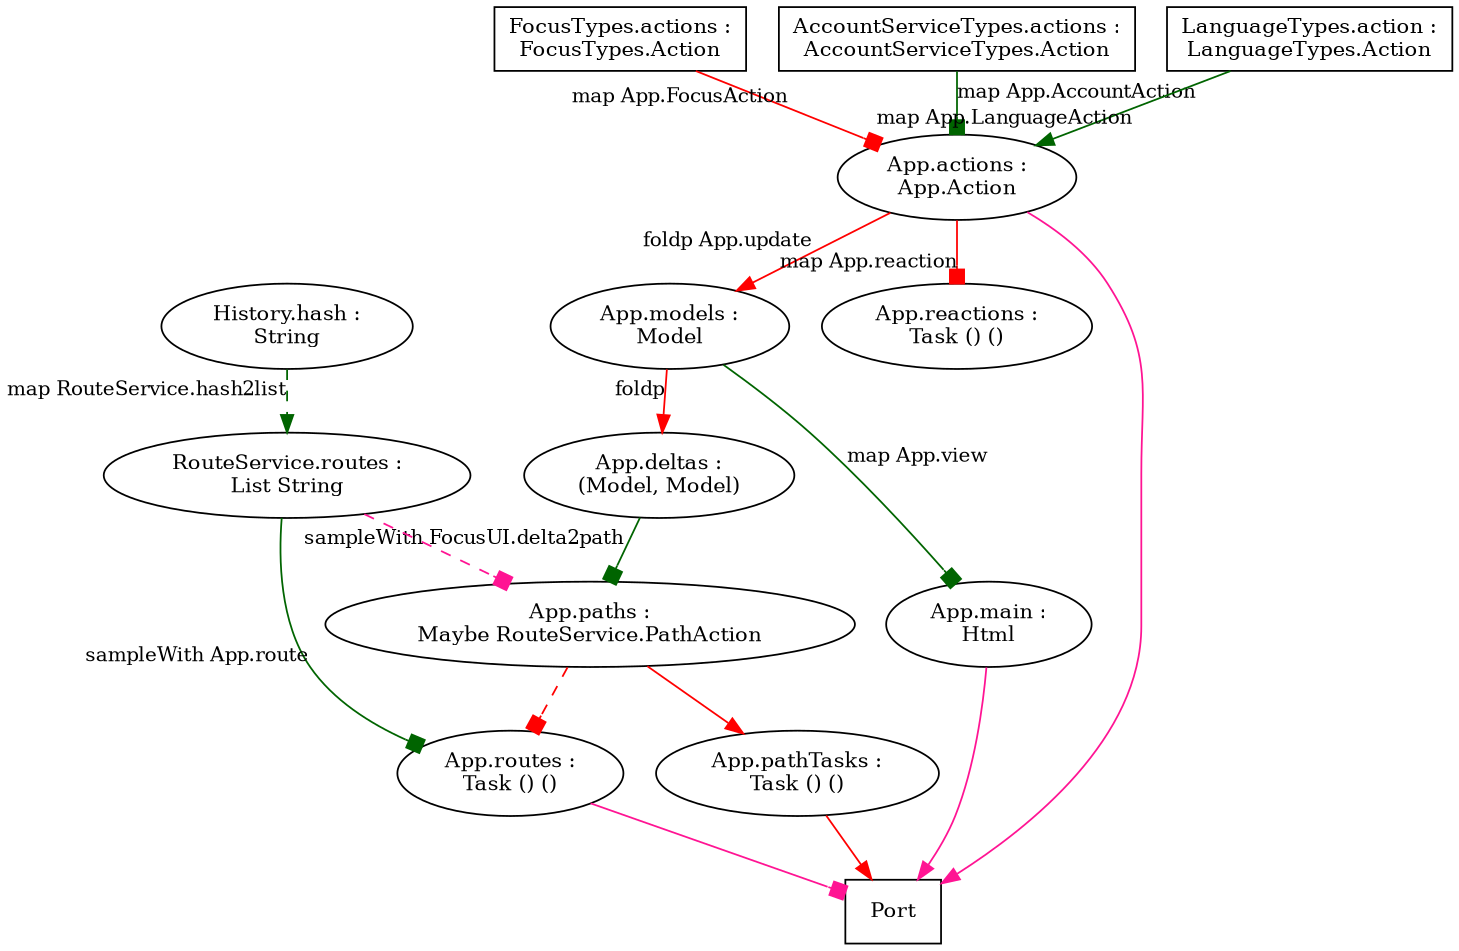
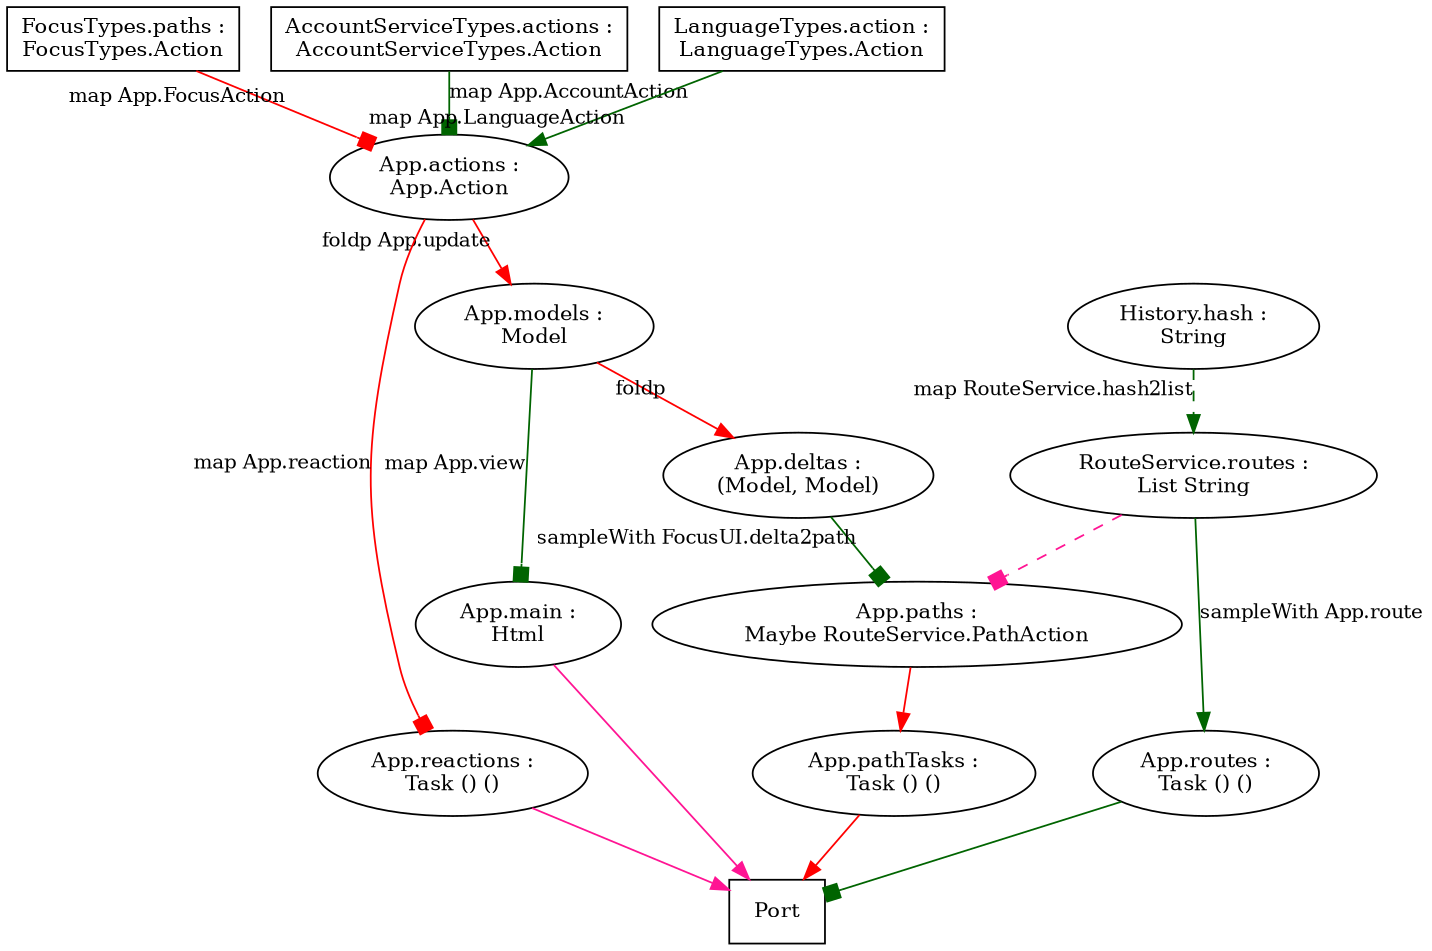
(620, 39) -> (123, 39)
(1141, 558) -> (622, 846)
(302, 653) -> (1199, 615)
(554, 691) -> none
(709, 845) -> (982, 846)
